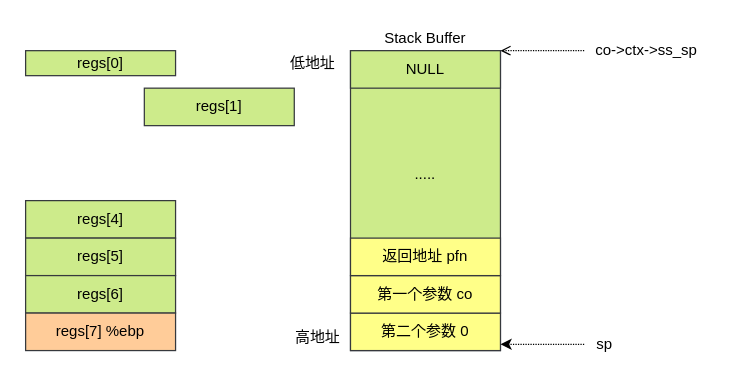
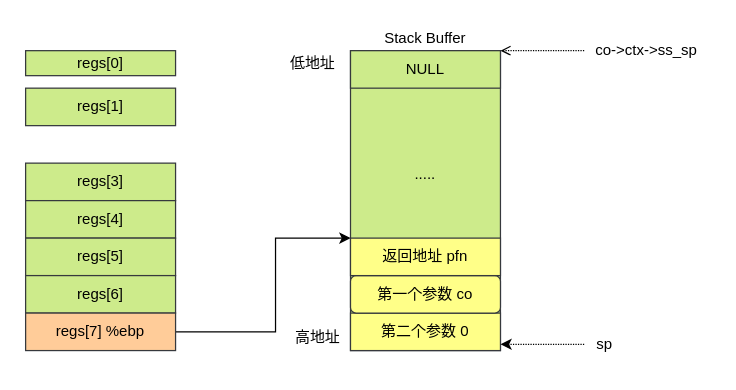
(219, 107) -> (101, 107)
none -> (101, 182)
(426, 294) -> (426, 294)
none -> (276, 302)
